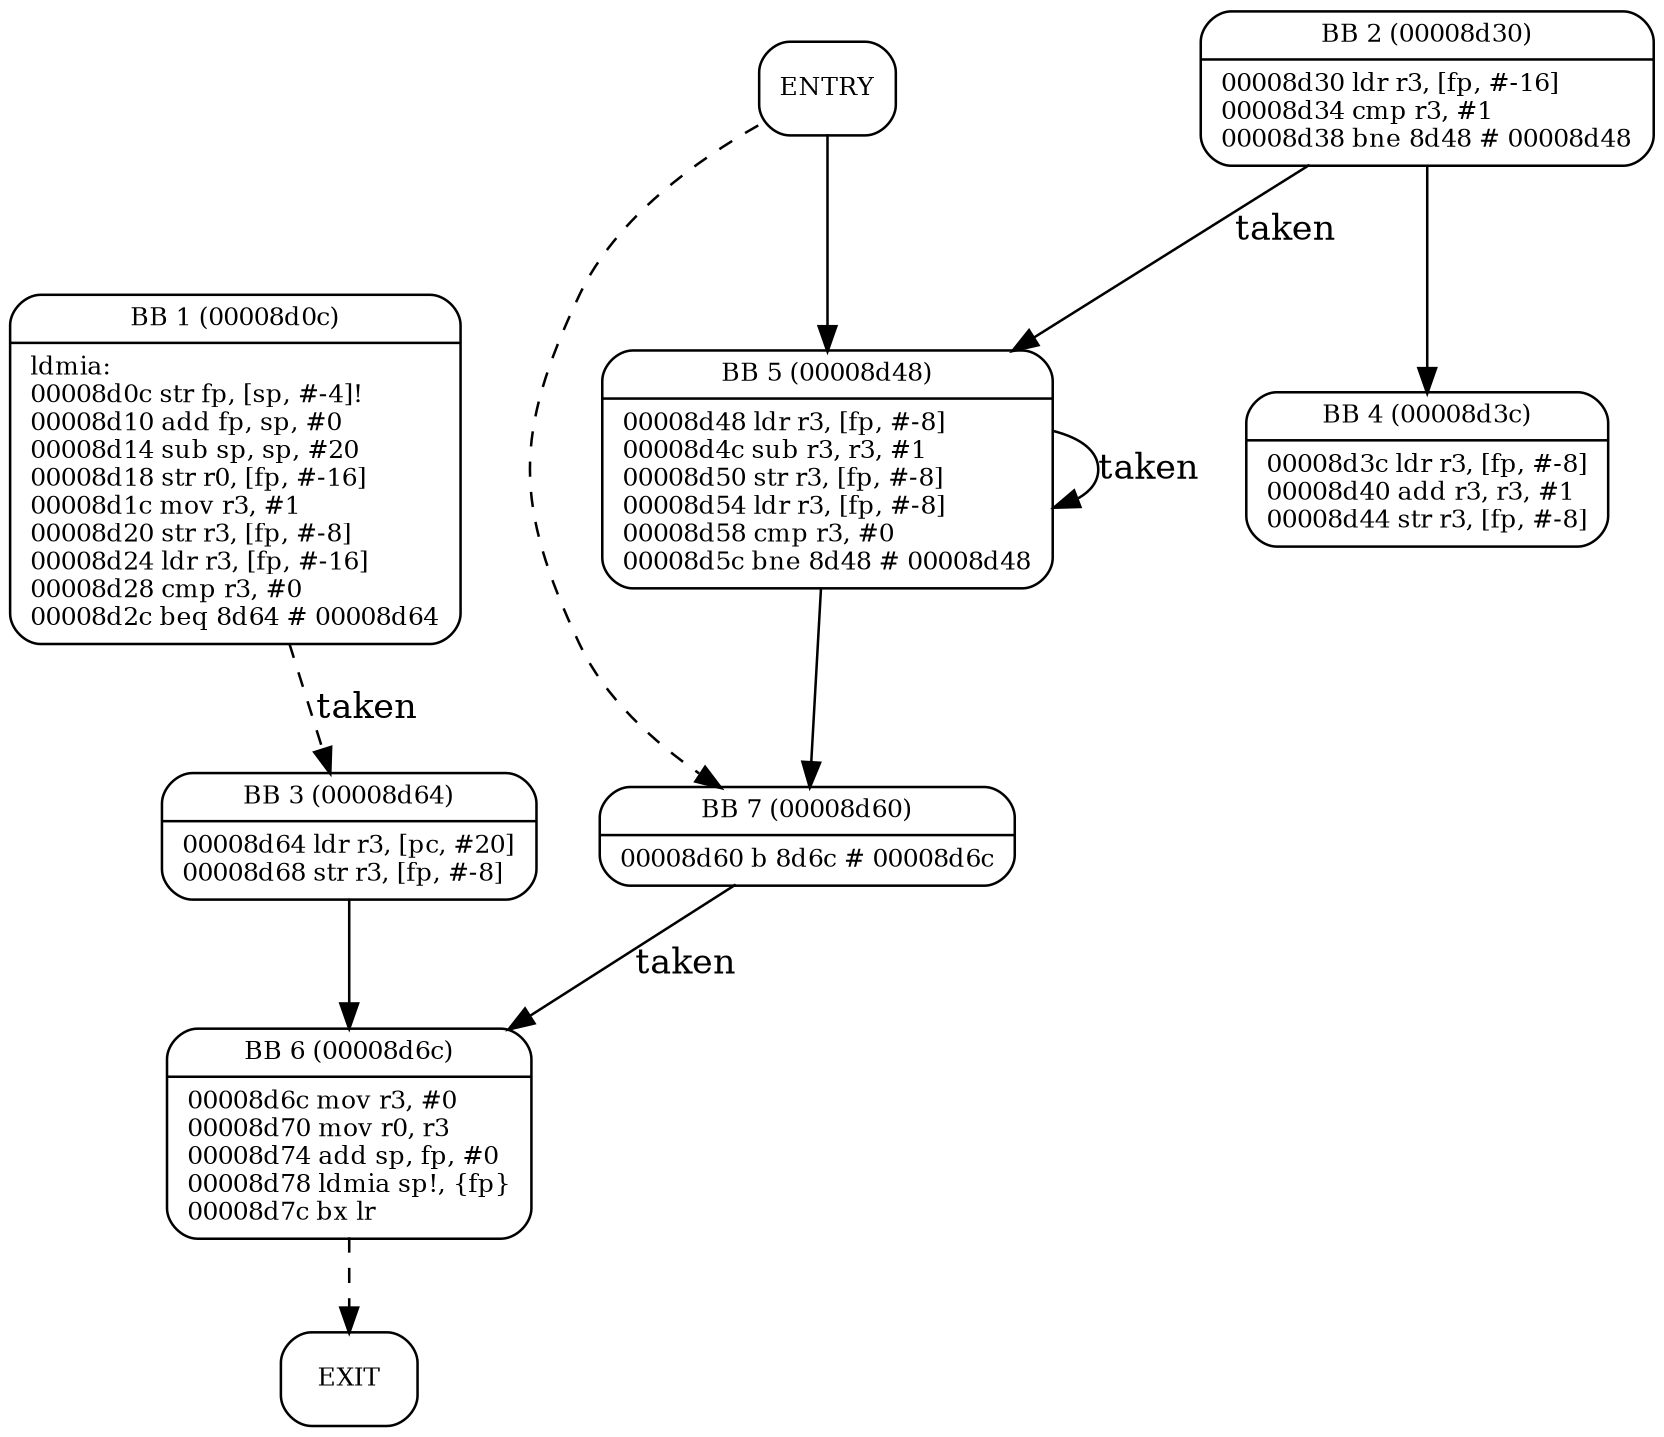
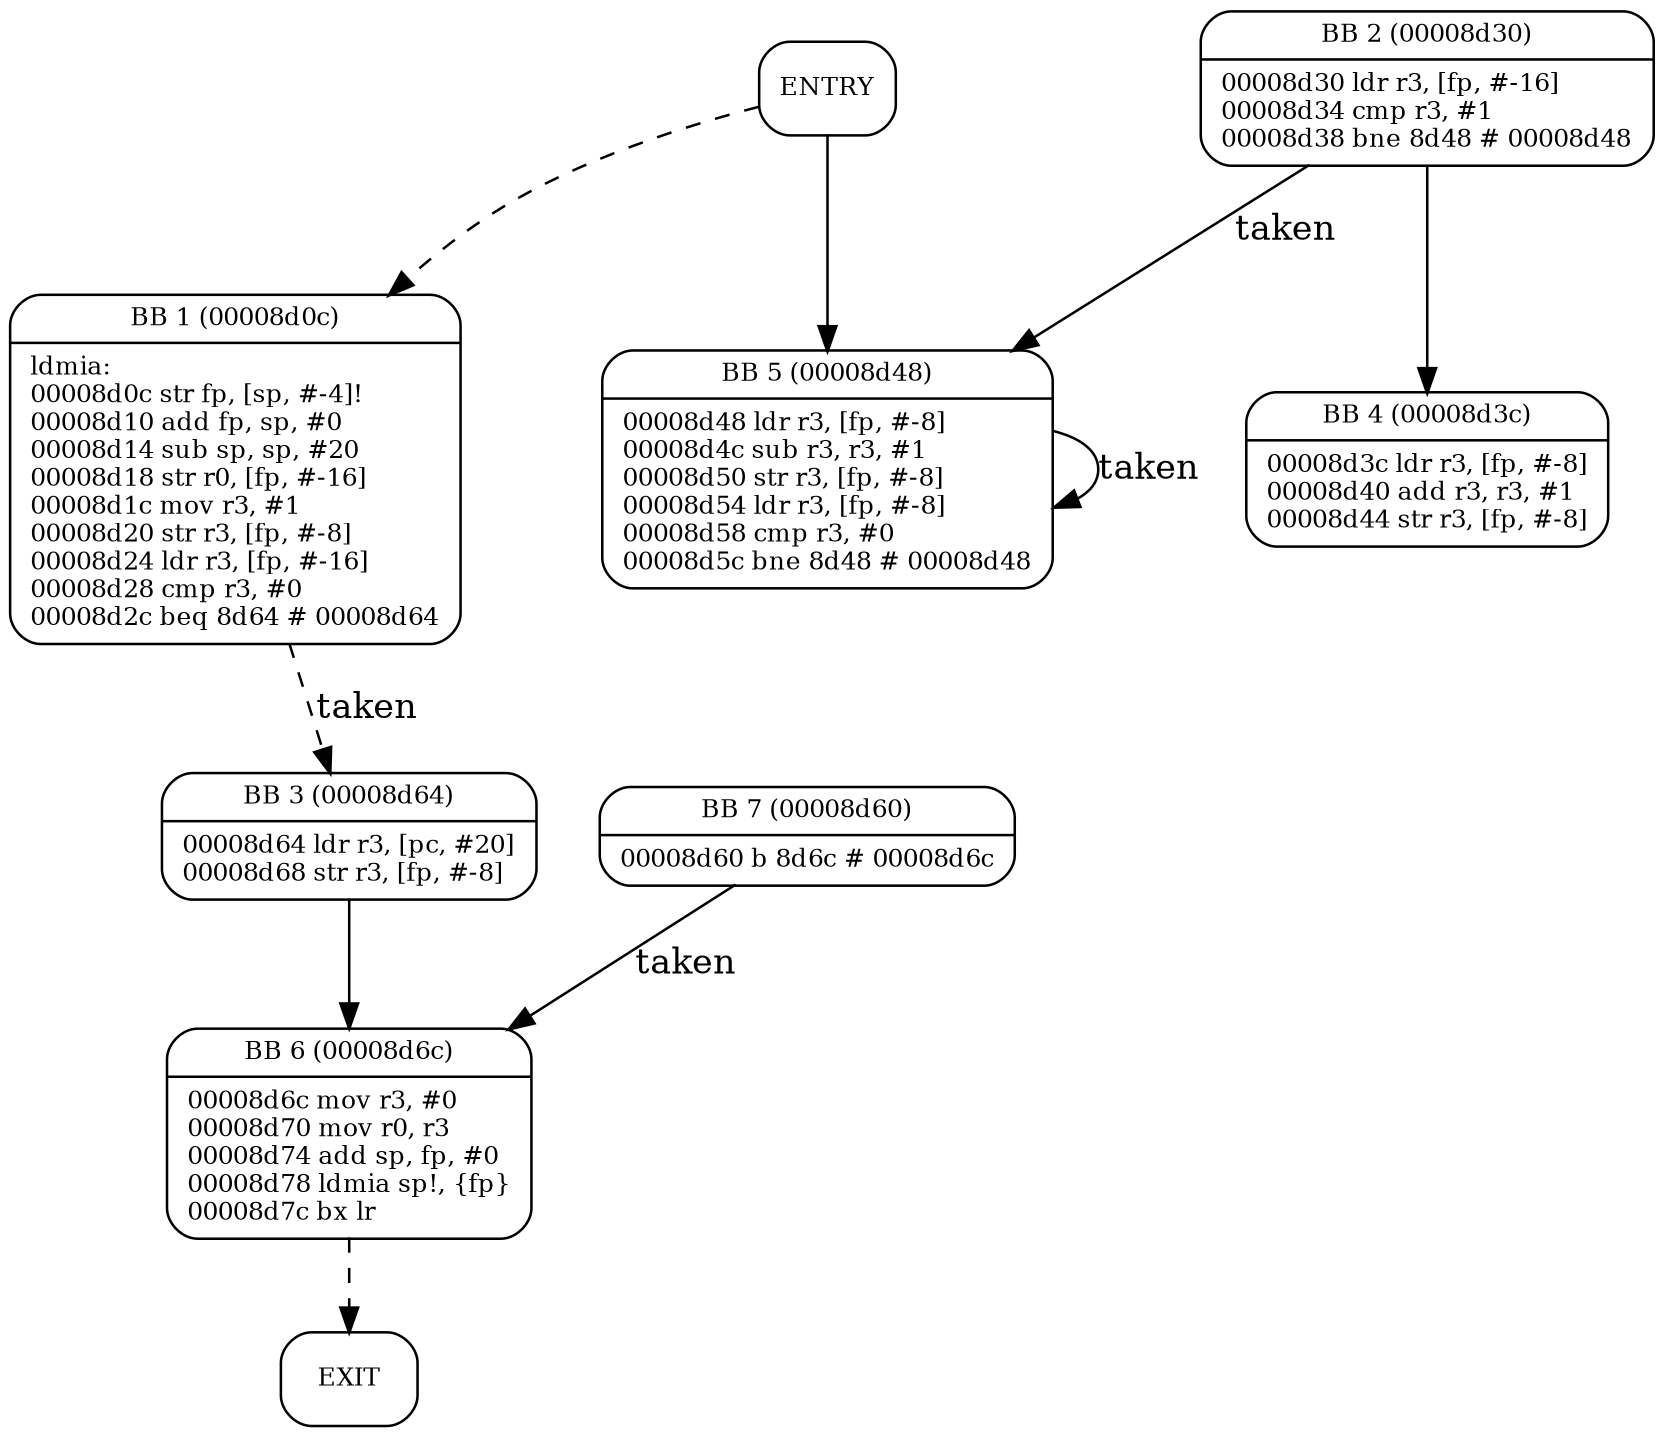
(533, 434) -> (572, 171)
(816, 675) -> none
